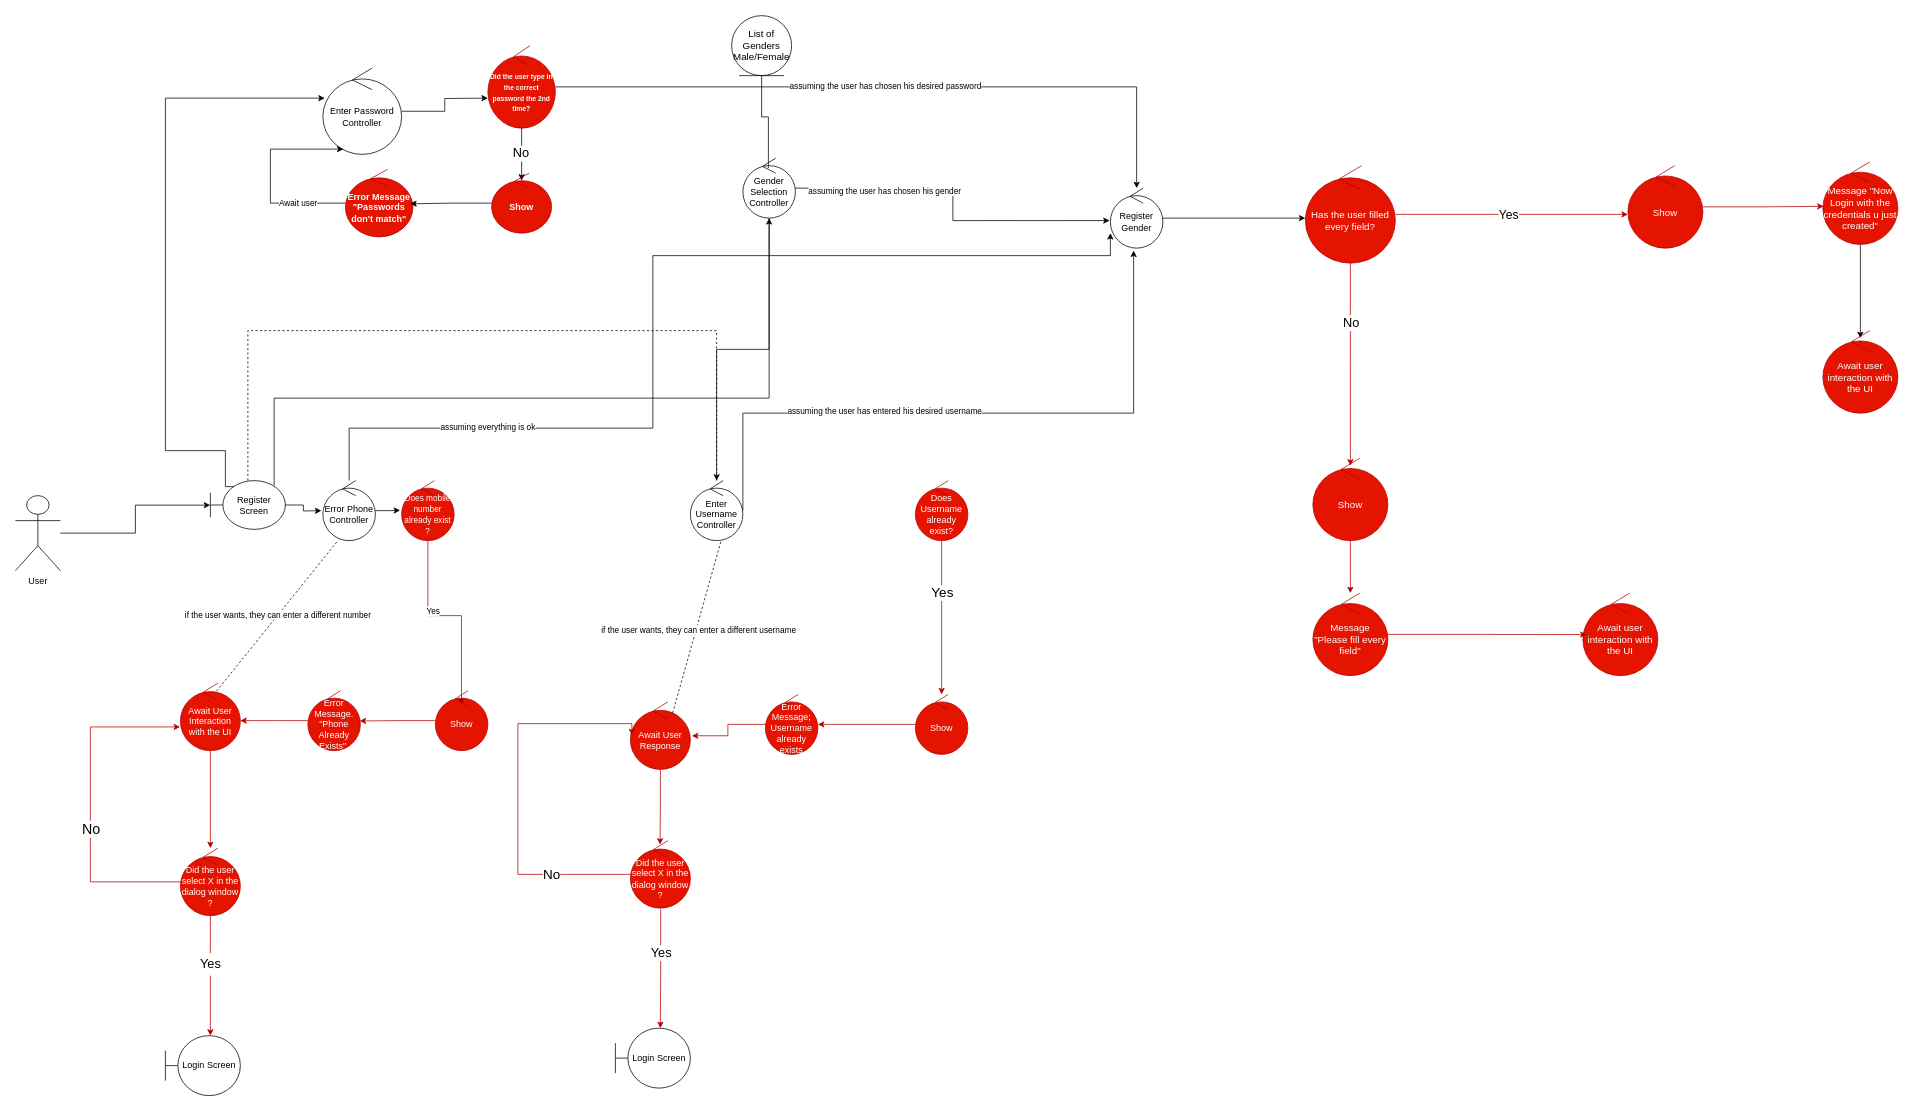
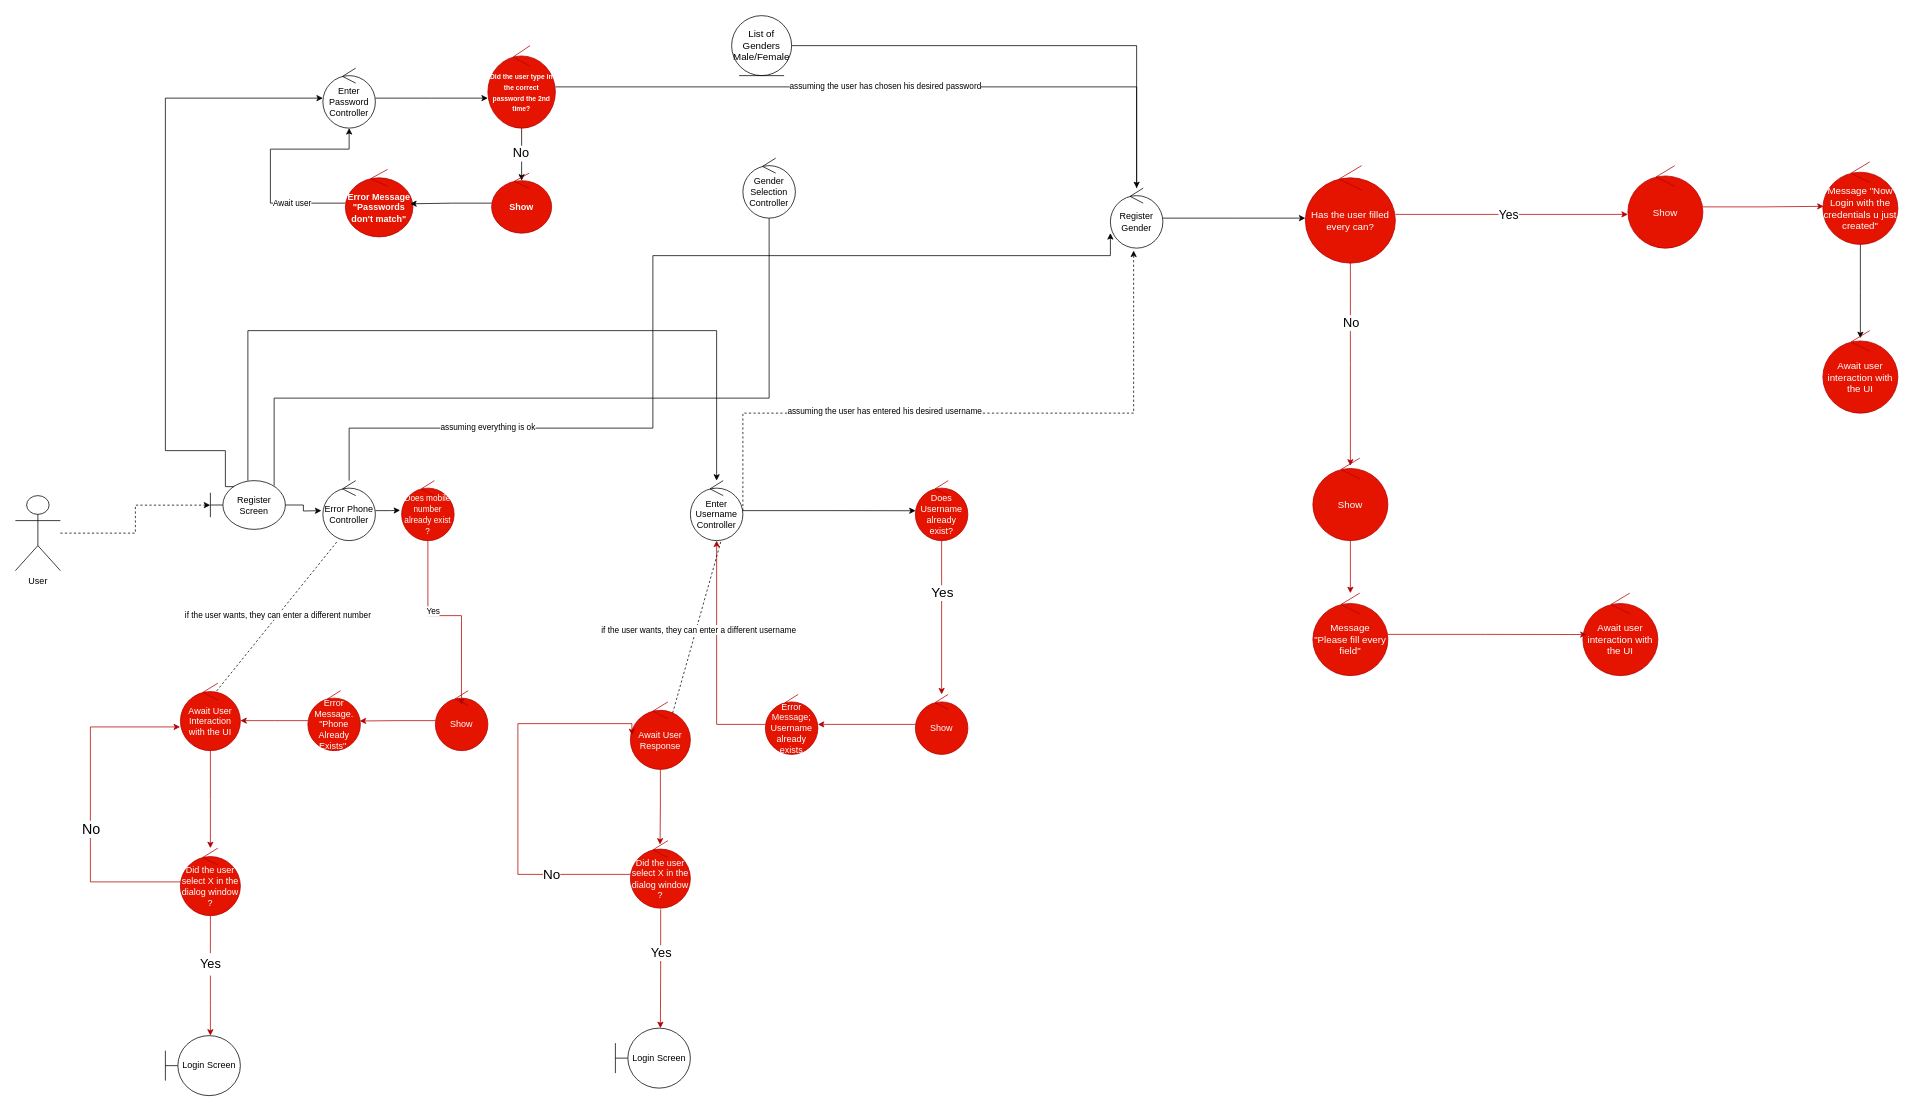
(362, 111) -> (349, 98)
(768, 120) -> (984, 45)
(1027, 220) -> none
(1350, 220) -> (1350, 220)
(416, 330) -> (416, 330)
(742, 349) -> (827, 510)
(1134, 412) -> (1134, 412)
(135, 521) -> (135, 521)
(718, 736) -> (717, 648)
